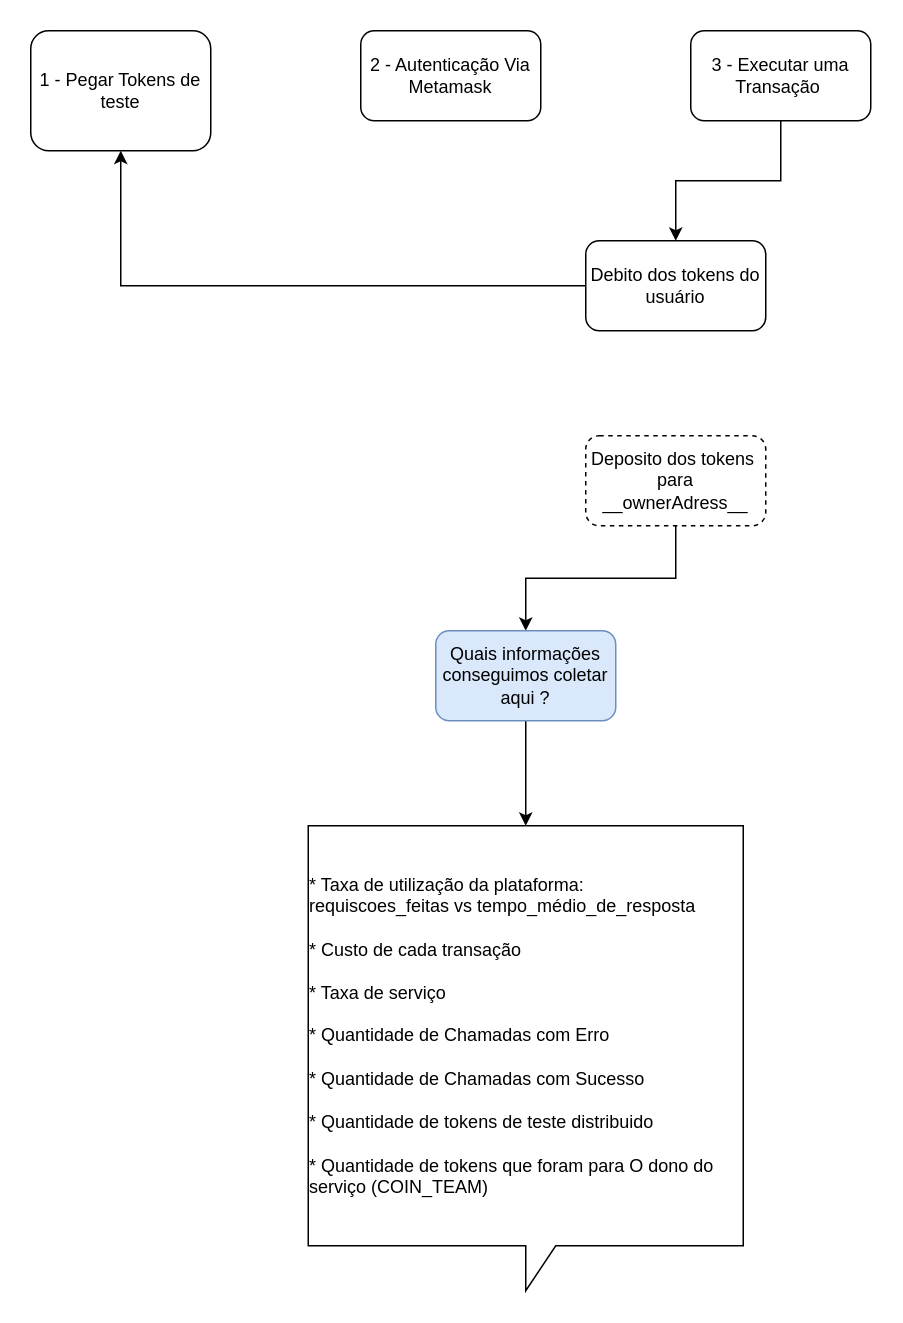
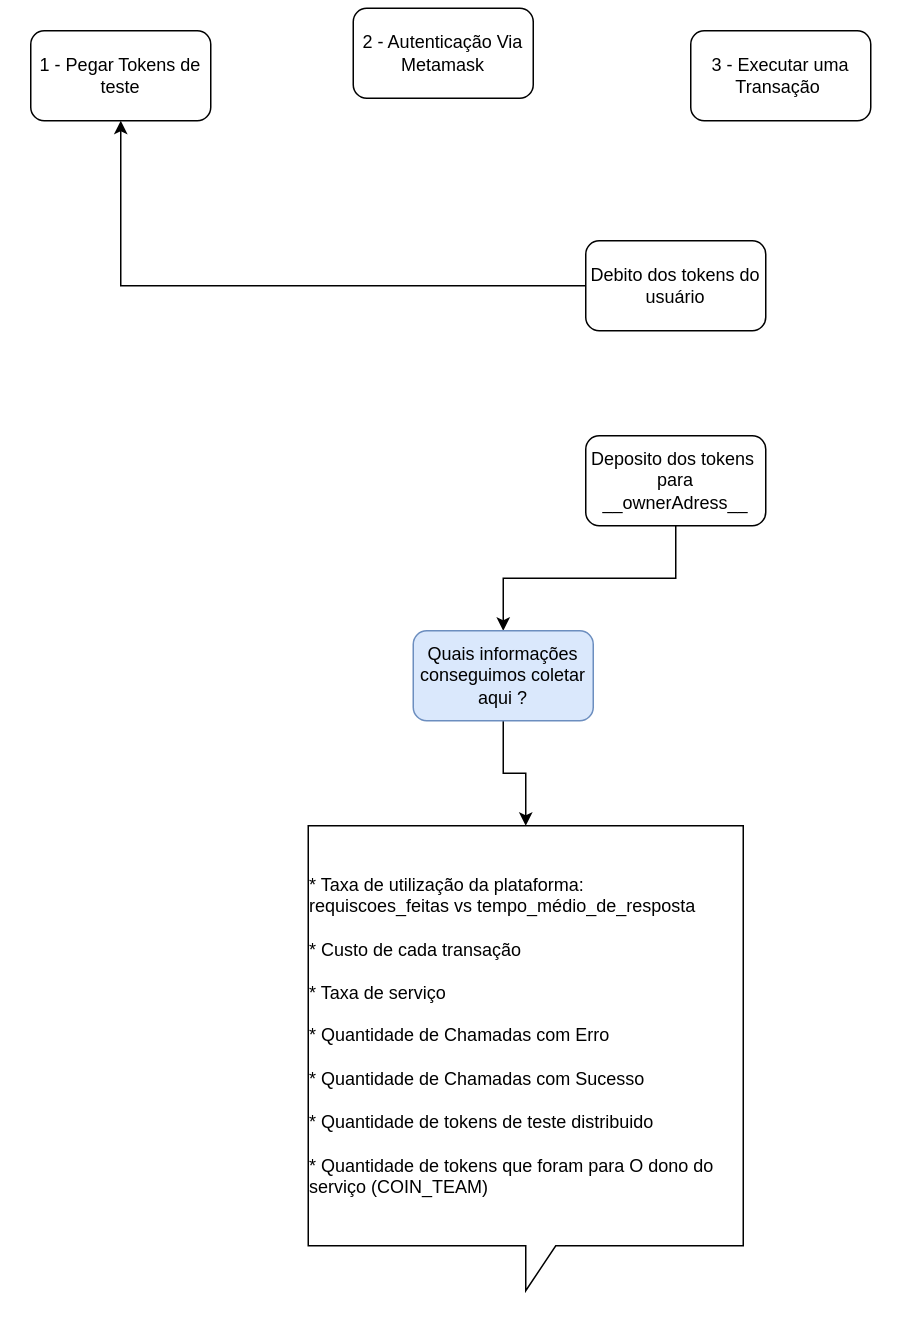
(451, 76) -> (443, 53)
(121, 91) -> (121, 76)
(734, 181) -> none
(676, 481) -> (676, 481)
(526, 676) -> (503, 676)
